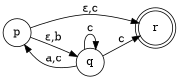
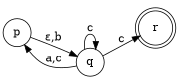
(80, 15) -> none
